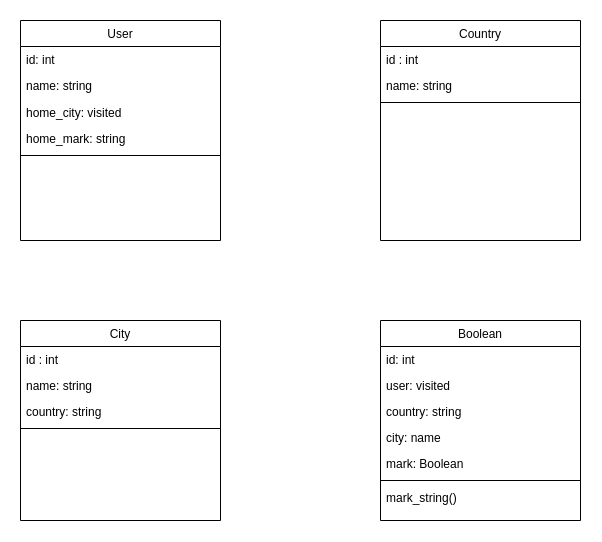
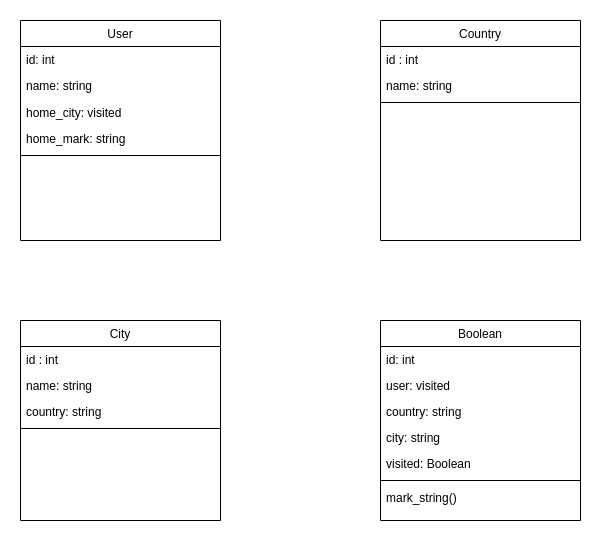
(415, 438) -> (420, 438)
(425, 464) -> (432, 464)
